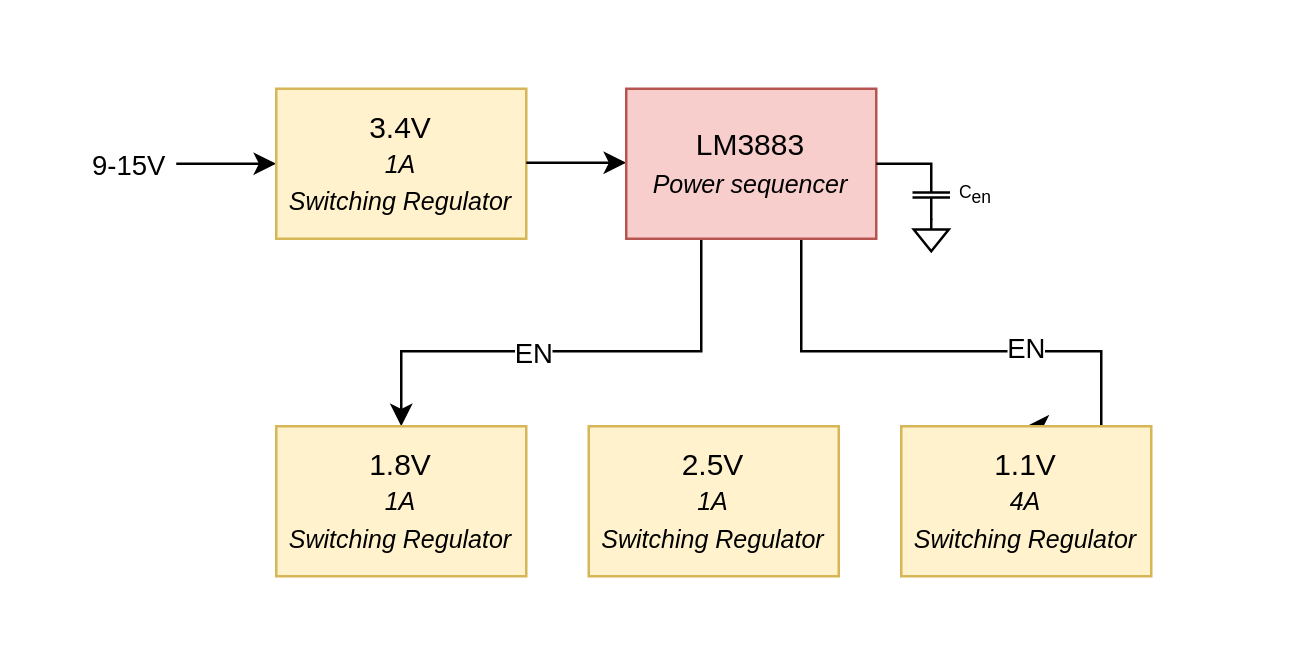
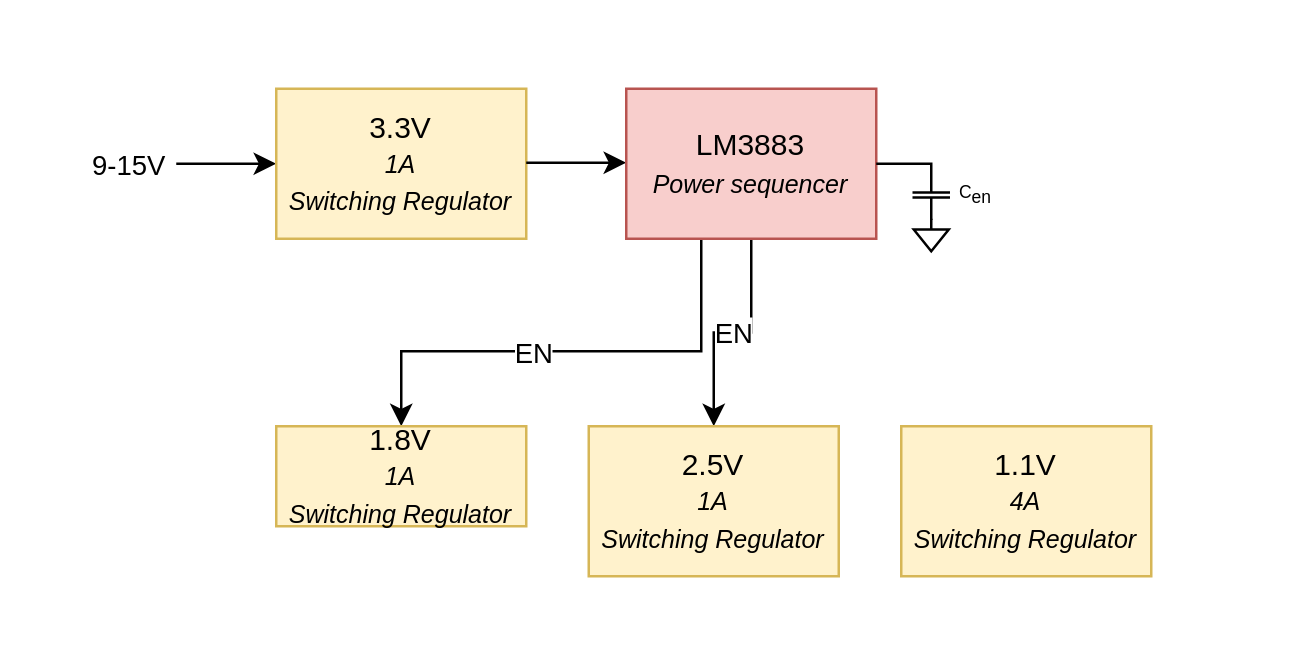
(401, 164) -> (401, 164)
none -> (741, 333)
(851, 351) -> none
(401, 501) -> (401, 476)
